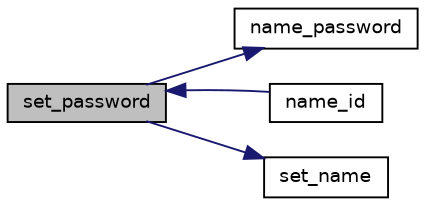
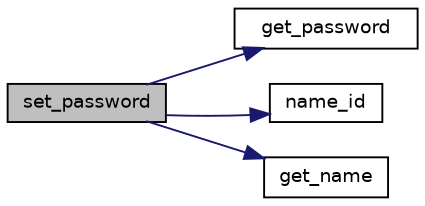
(326, 29) -> (326, 29)
(228, 90) -> (208, 116)
(326, 177) -> (326, 177)
